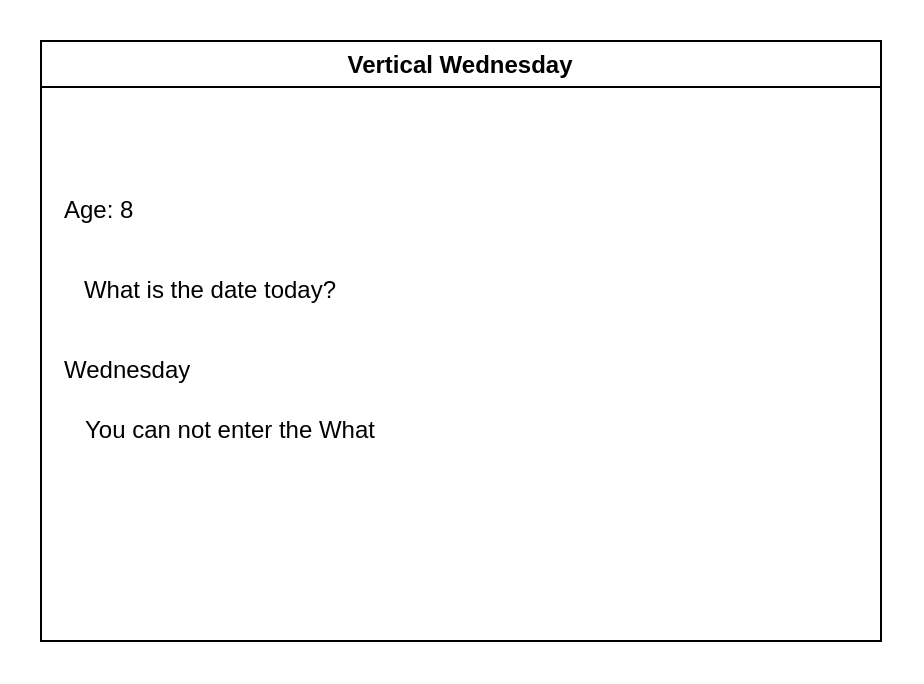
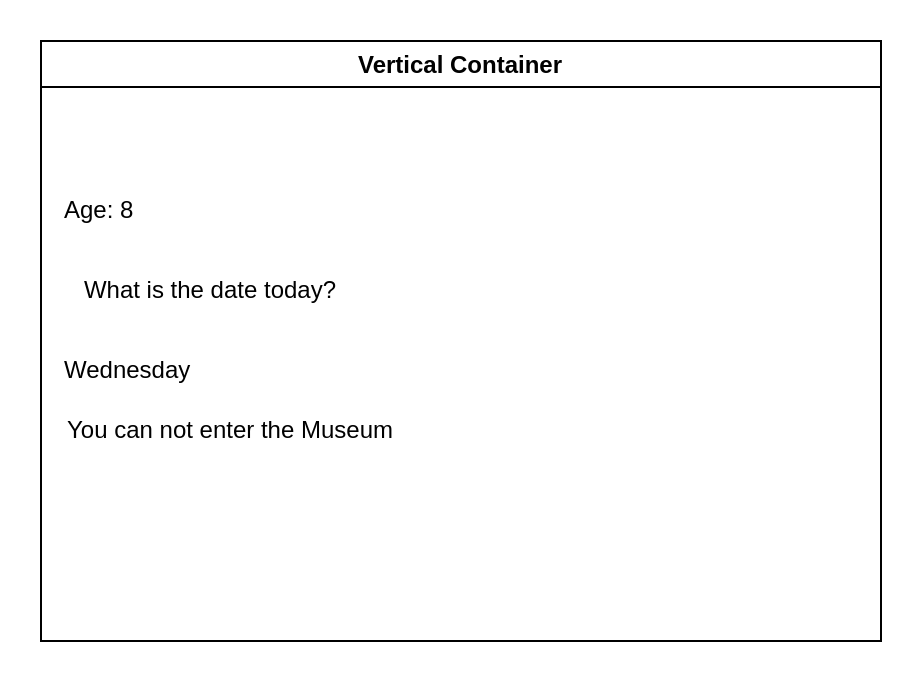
(460, 65) -> (460, 65)
(231, 431) -> (231, 431)
